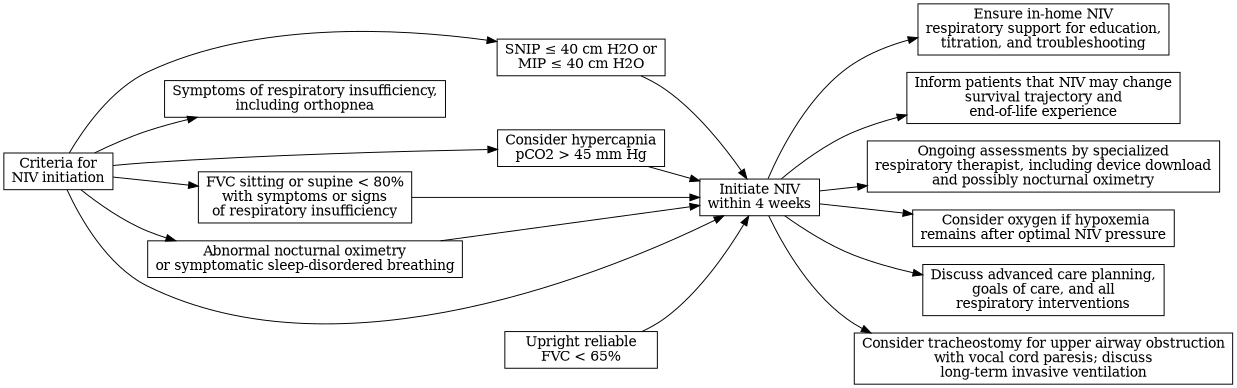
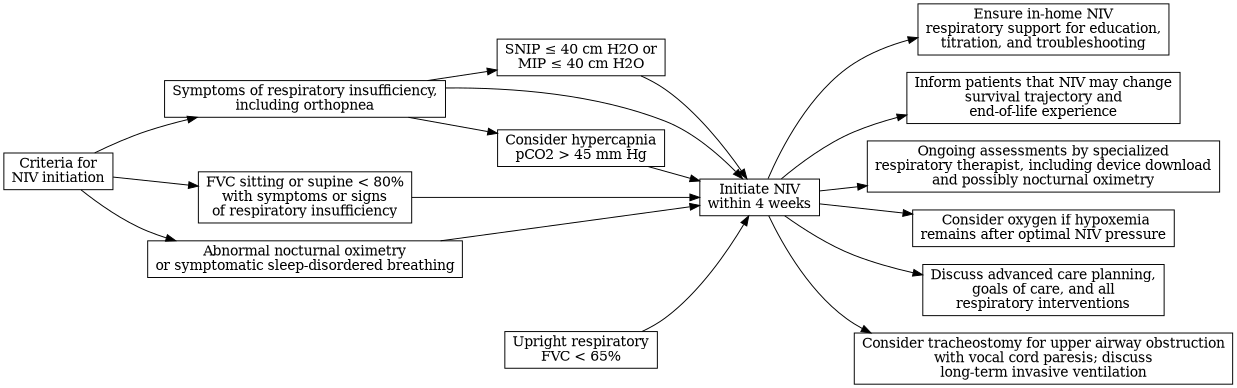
(258, 40) -> (457, 76)
(300, 155) -> (448, 124)
(373, 321) -> (600, 102)
(581, 350) -> (581, 350)
